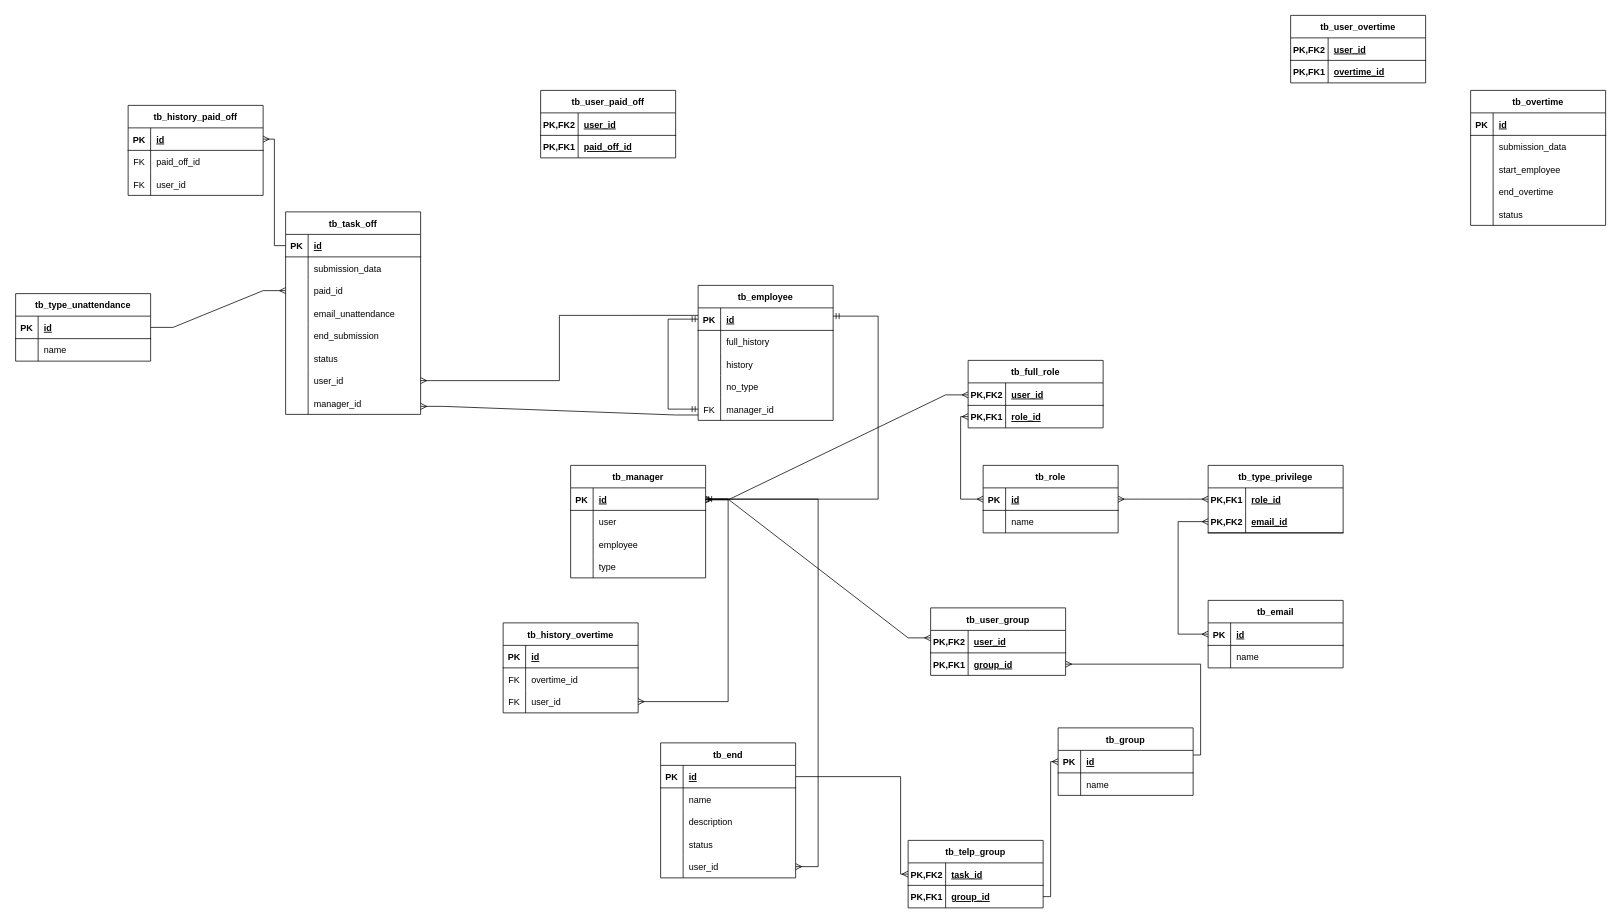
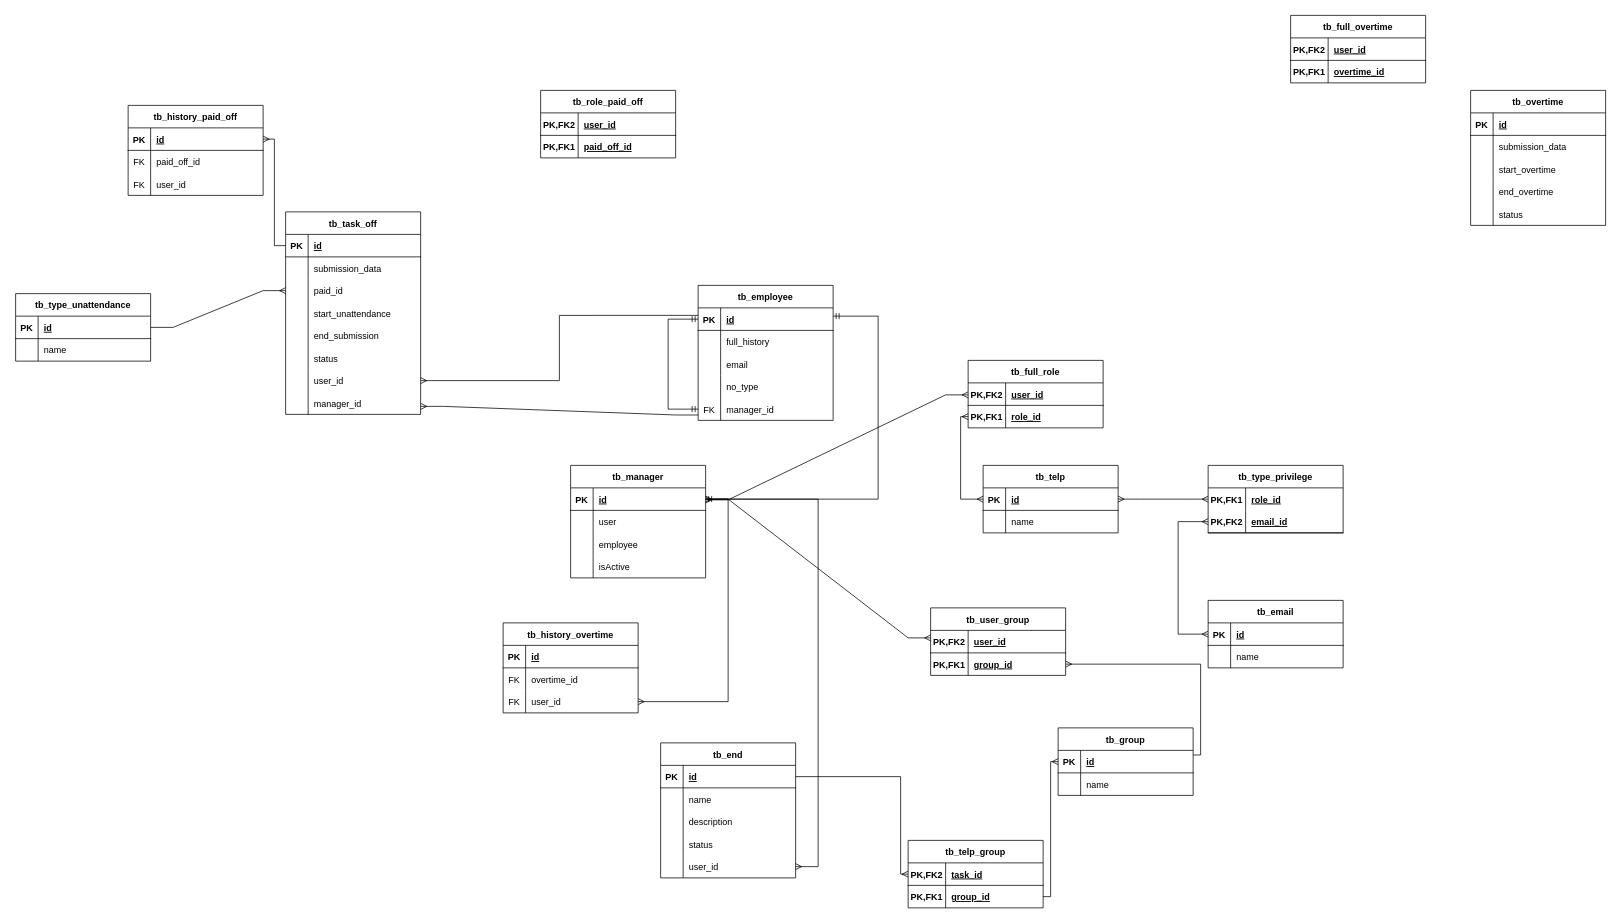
(1358, 27) -> (1358, 27)
(608, 102) -> (608, 102)
(1533, 170) -> (1533, 170)
(357, 314) -> (359, 314)
(742, 365) -> (736, 365)
(1050, 477) -> (1050, 477)
(609, 567) -> (616, 567)
